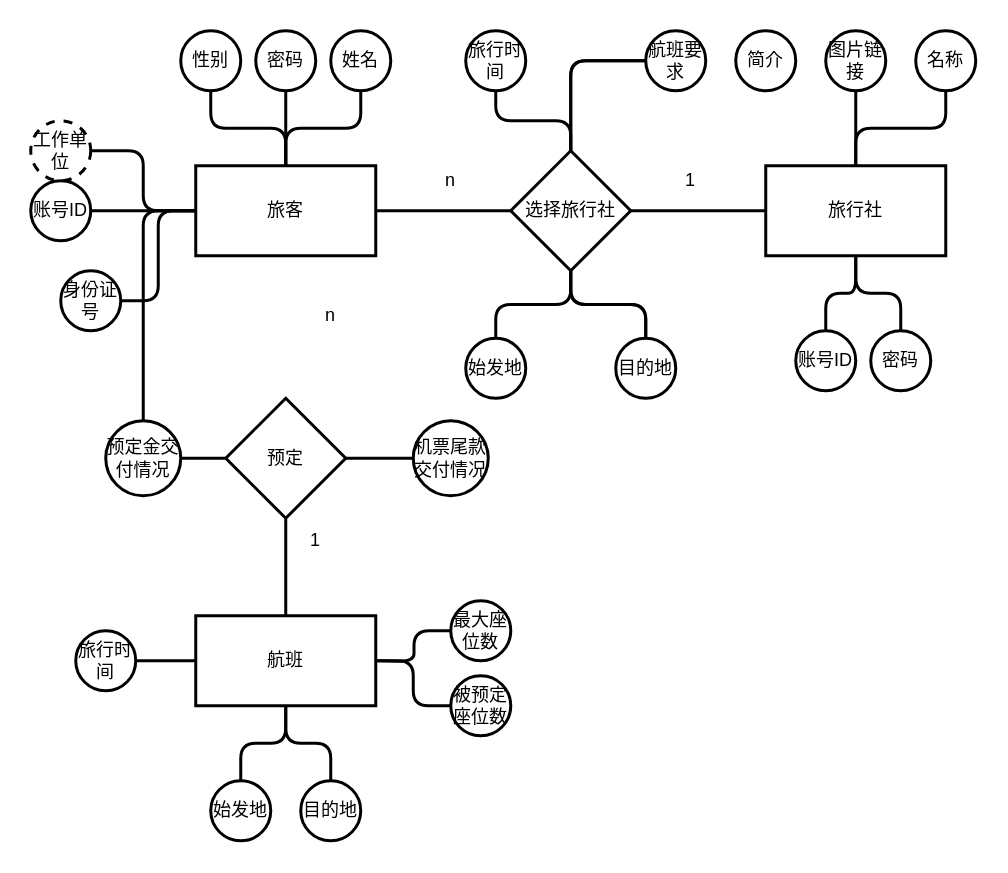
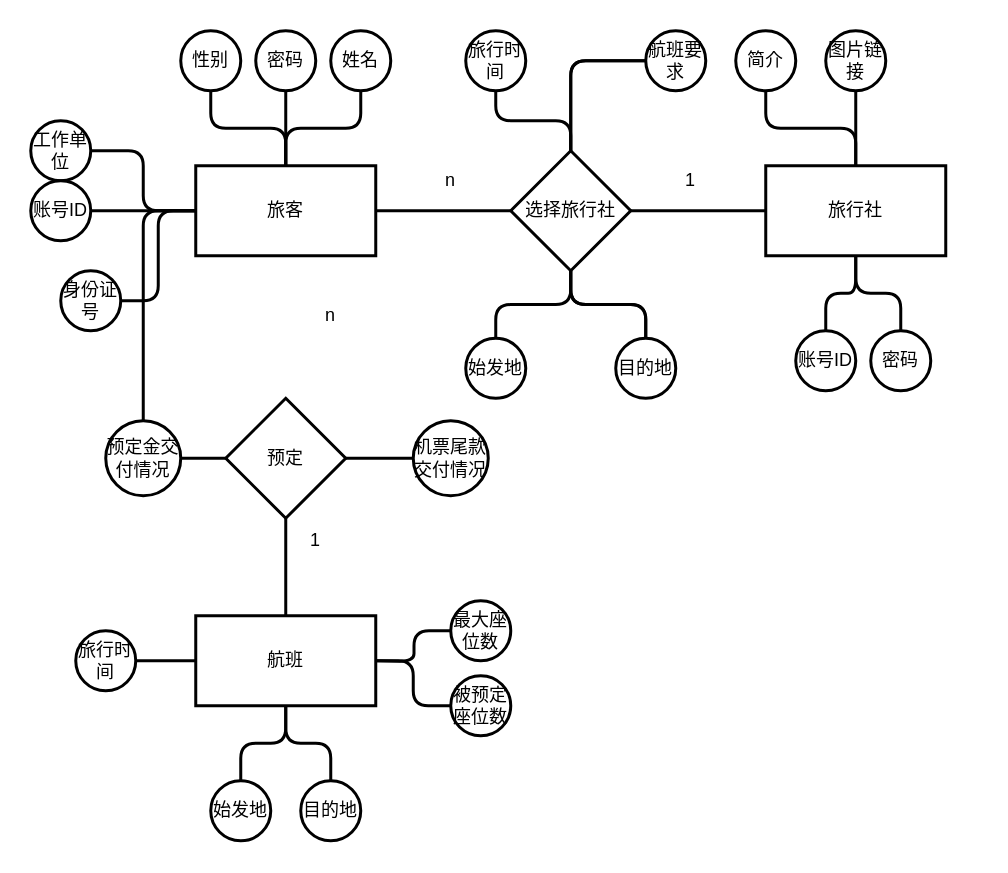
(946, 61) -> none
none -> (796, 128)
(916, 128) -> none
(61, 151) -> (61, 151)
